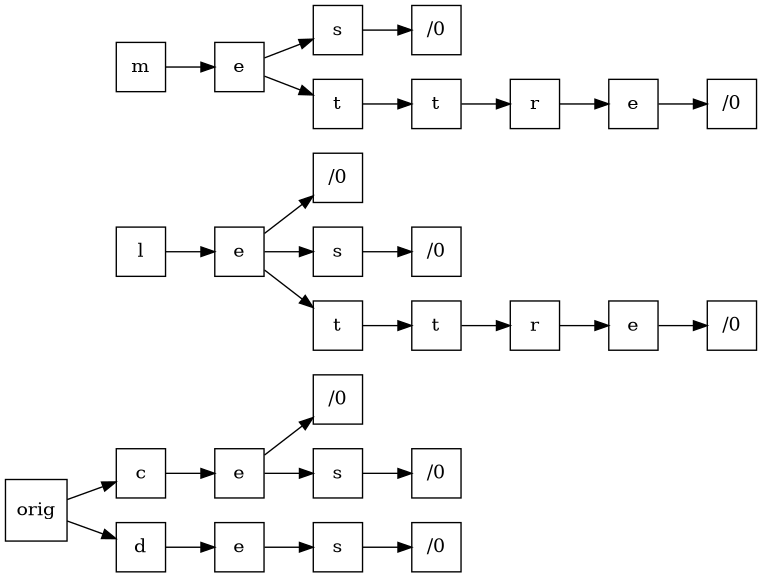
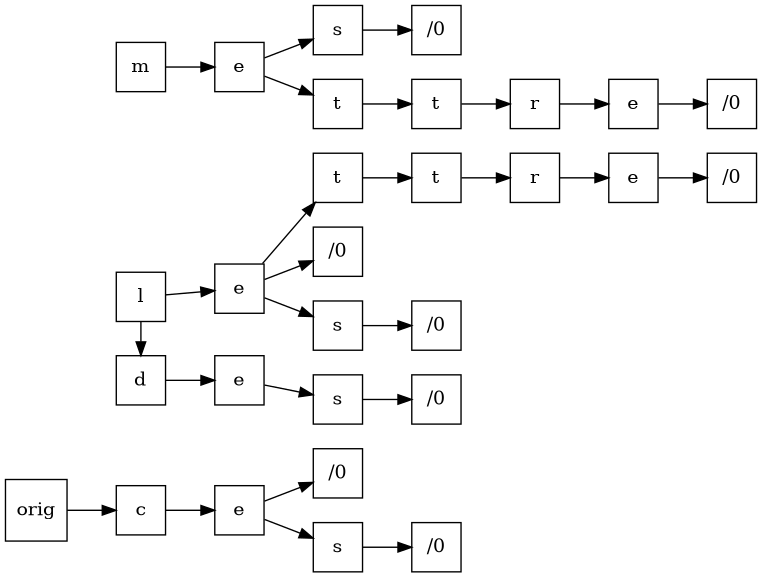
(85, 527) -> (141, 332)
